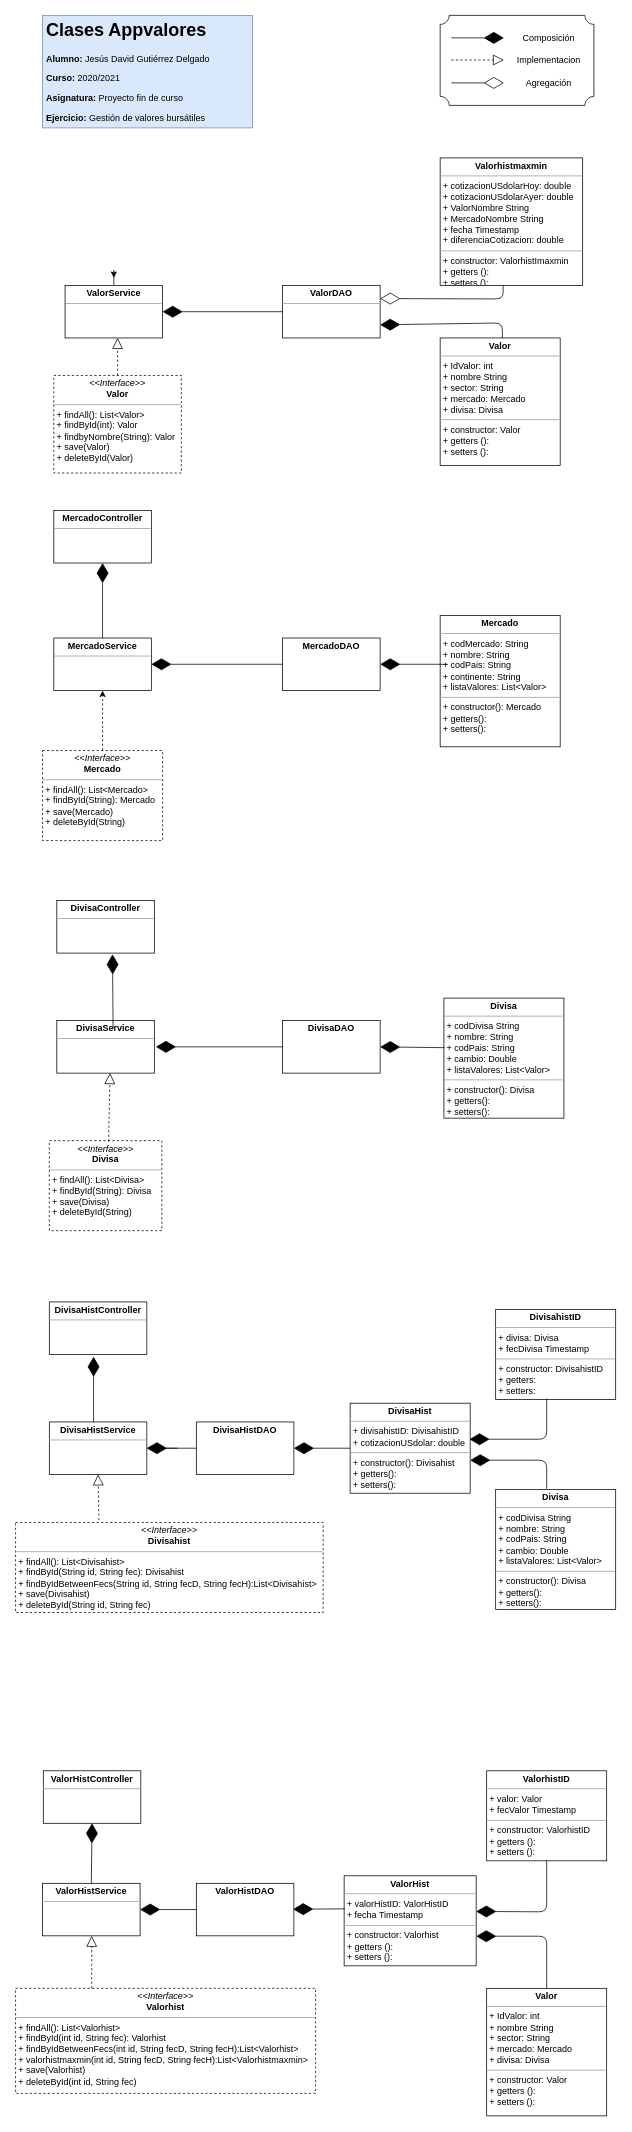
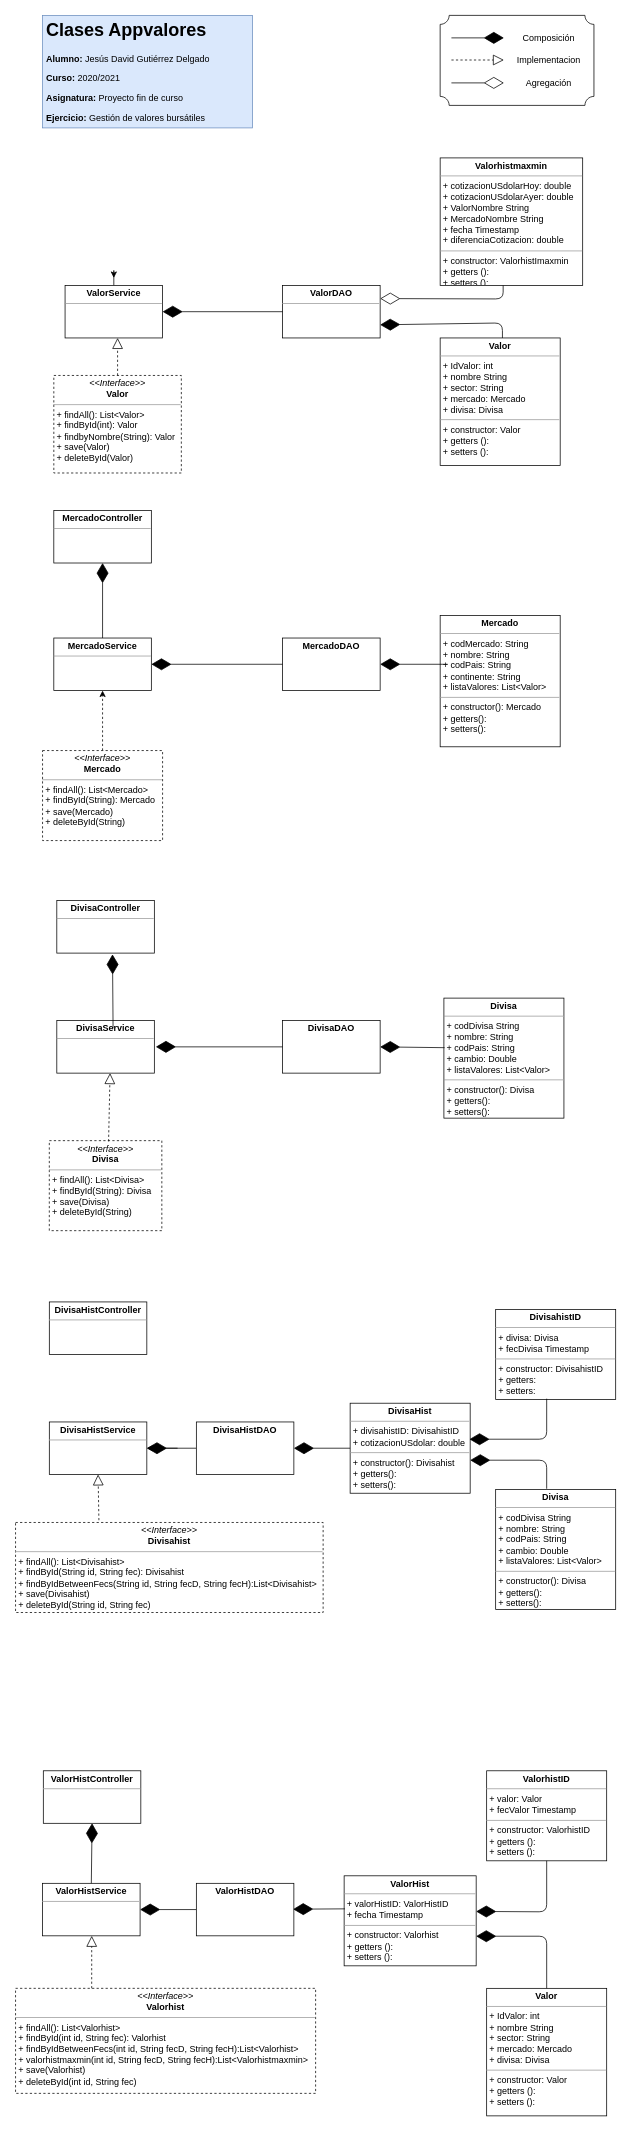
(93, 1399) -> none
